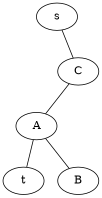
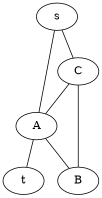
none -> (47, 71)
none -> (78, 126)
